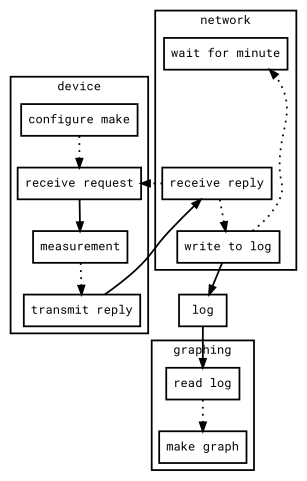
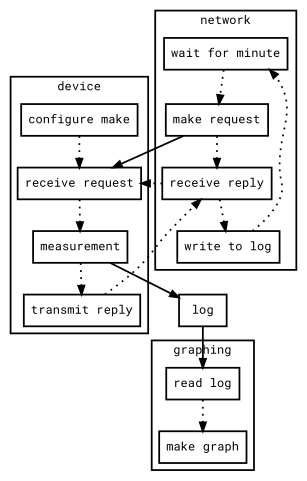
none -> (217, 120)
(80, 211) -> (80, 211)
(141, 264) -> (141, 264)
(217, 275) -> (141, 278)
